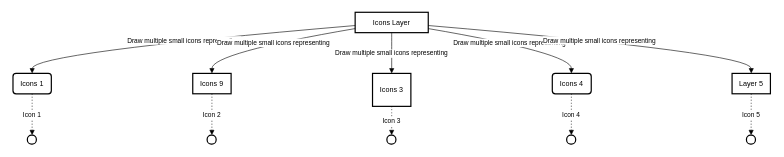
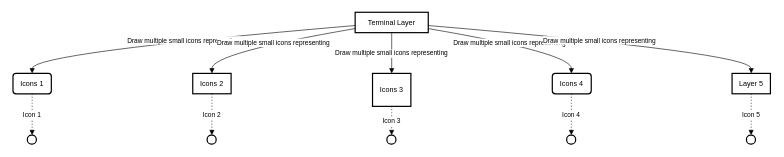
(392, 23) -> (392, 23)
(212, 84) -> (212, 84)
